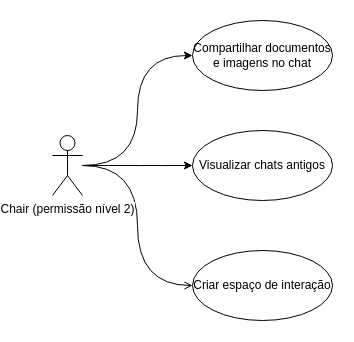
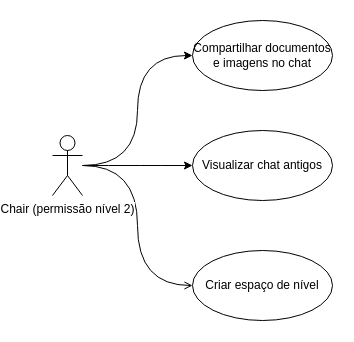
(263, 166) -> (263, 166)
(263, 286) -> (263, 286)
